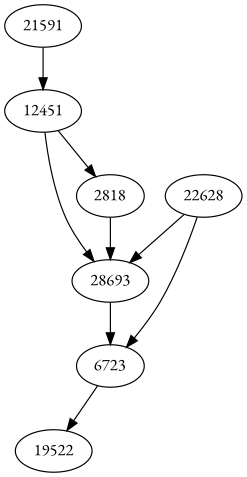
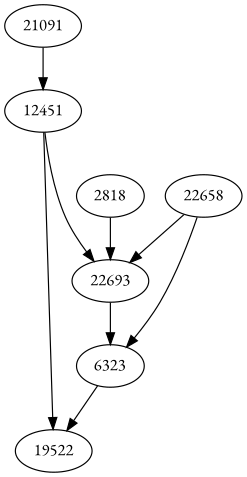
(43, 26) -> (43, 26)
(73, 149) -> (48, 275)
(204, 196) -> (204, 196)
(110, 281) -> (110, 281)
(110, 366) -> (110, 366)
